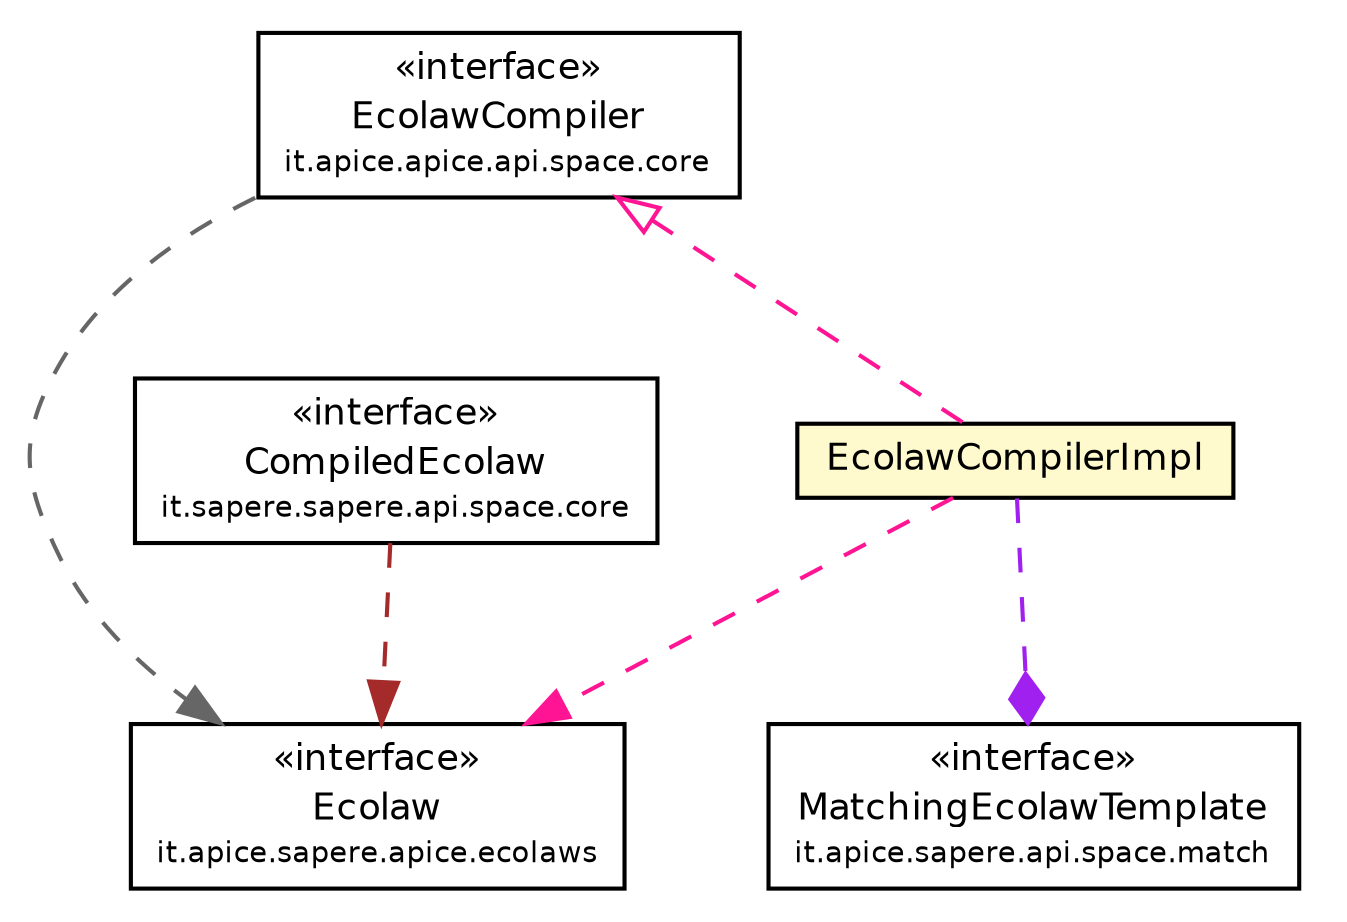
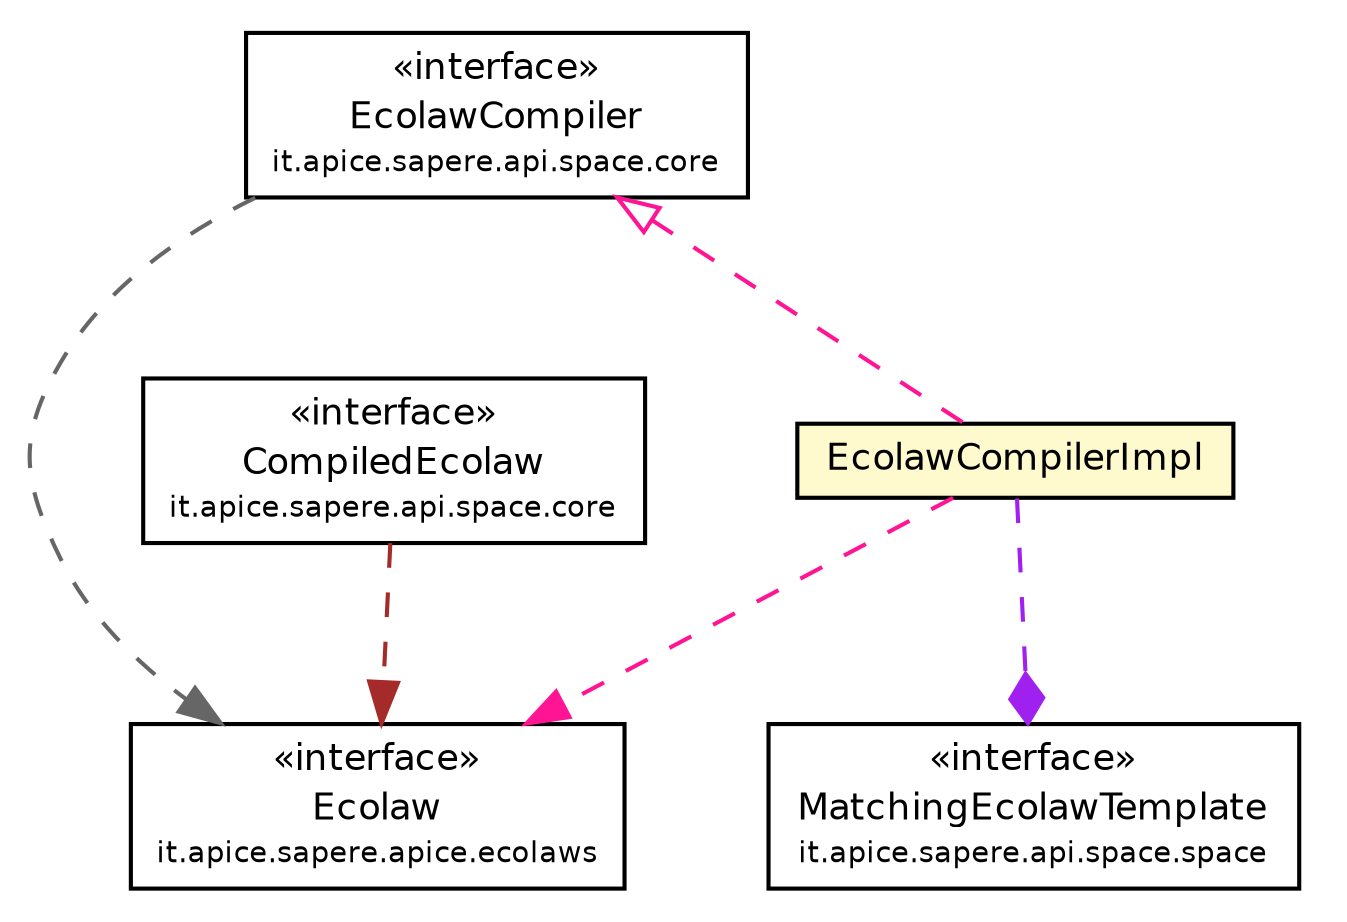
(499, 162) -> (497, 162)
(396, 508) -> (394, 508)
(1034, 854) -> (1034, 854)
